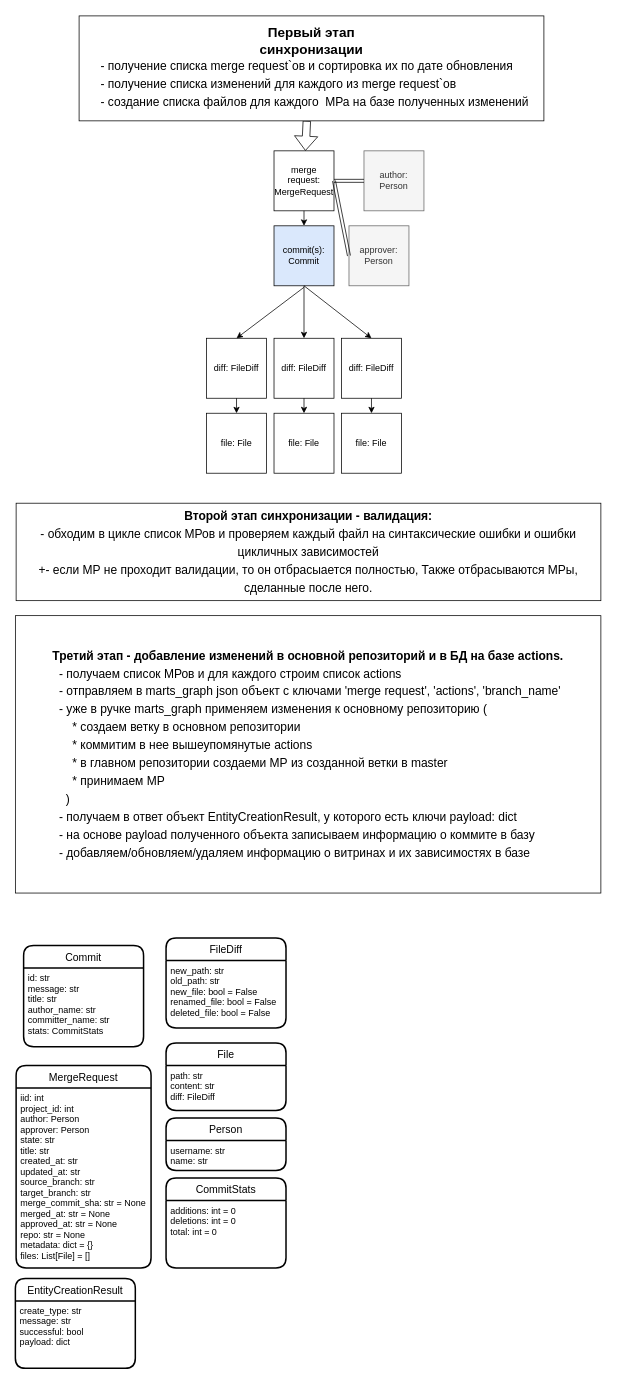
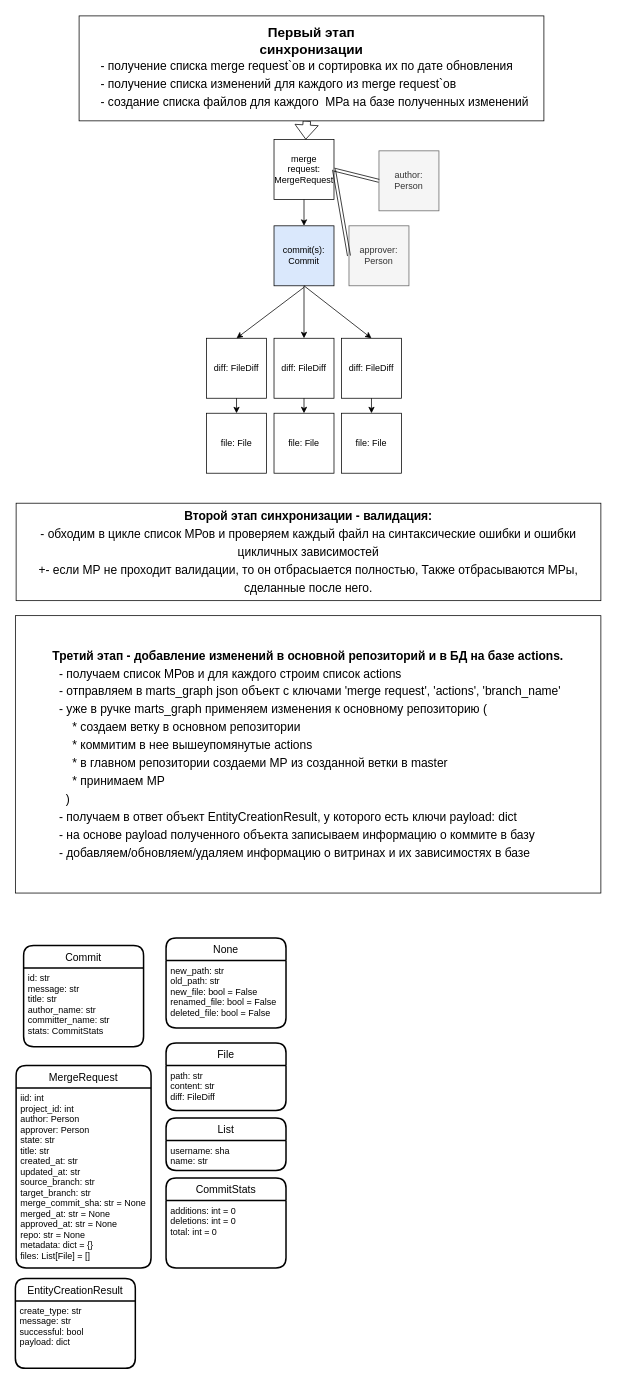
(304, 180) -> (304, 169)
(394, 180) -> (409, 180)
(226, 950) -> (226, 950)
(226, 1130) -> (226, 1130)
(201, 1151) -> (201, 1151)
